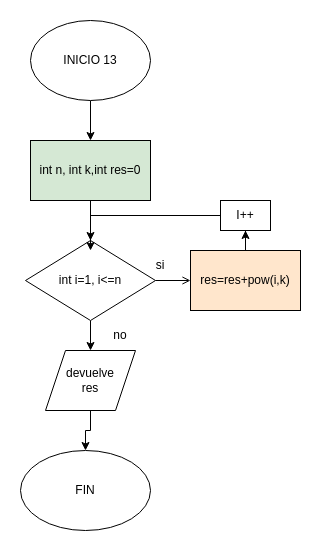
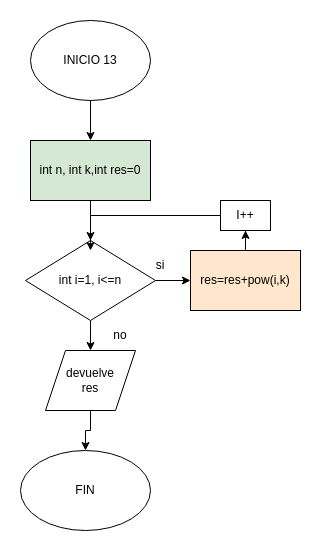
(184, 281) -> (182, 281)
